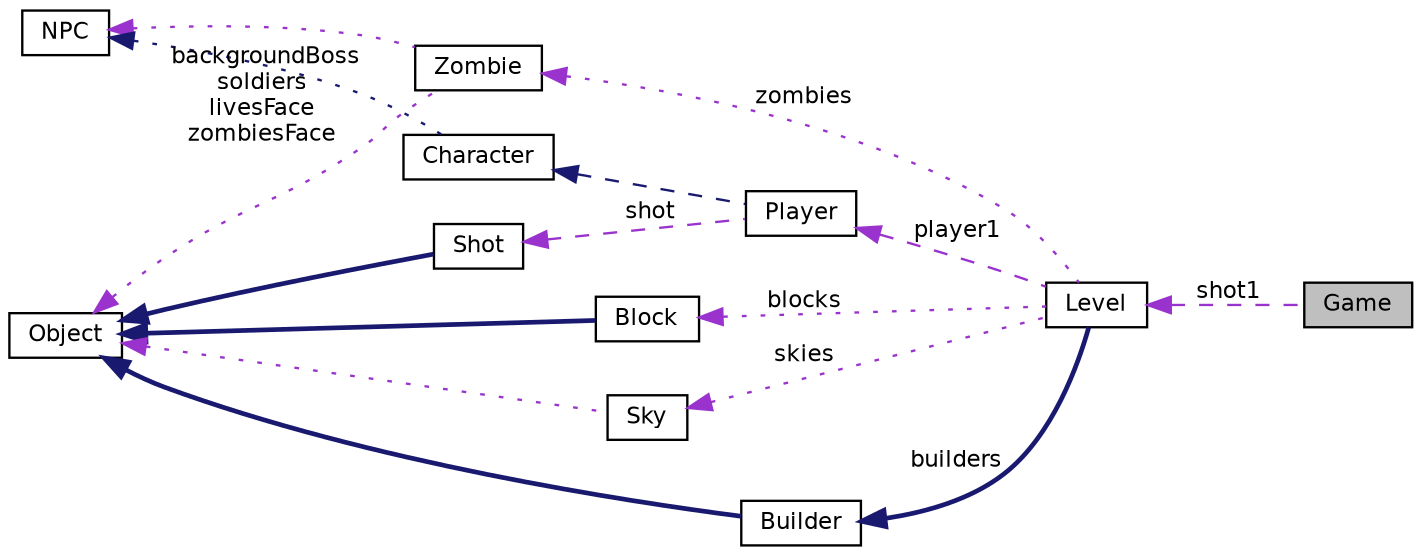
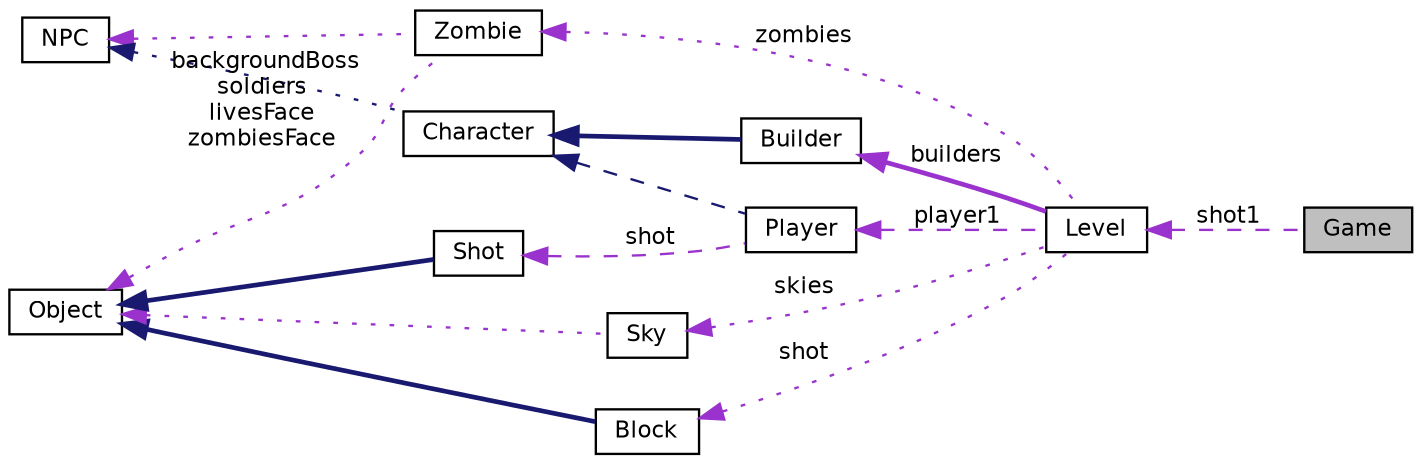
(801, 301) -> (801, 353)
(1020, 459) -> (966, 185)
(429, 462) -> (659, 138)
